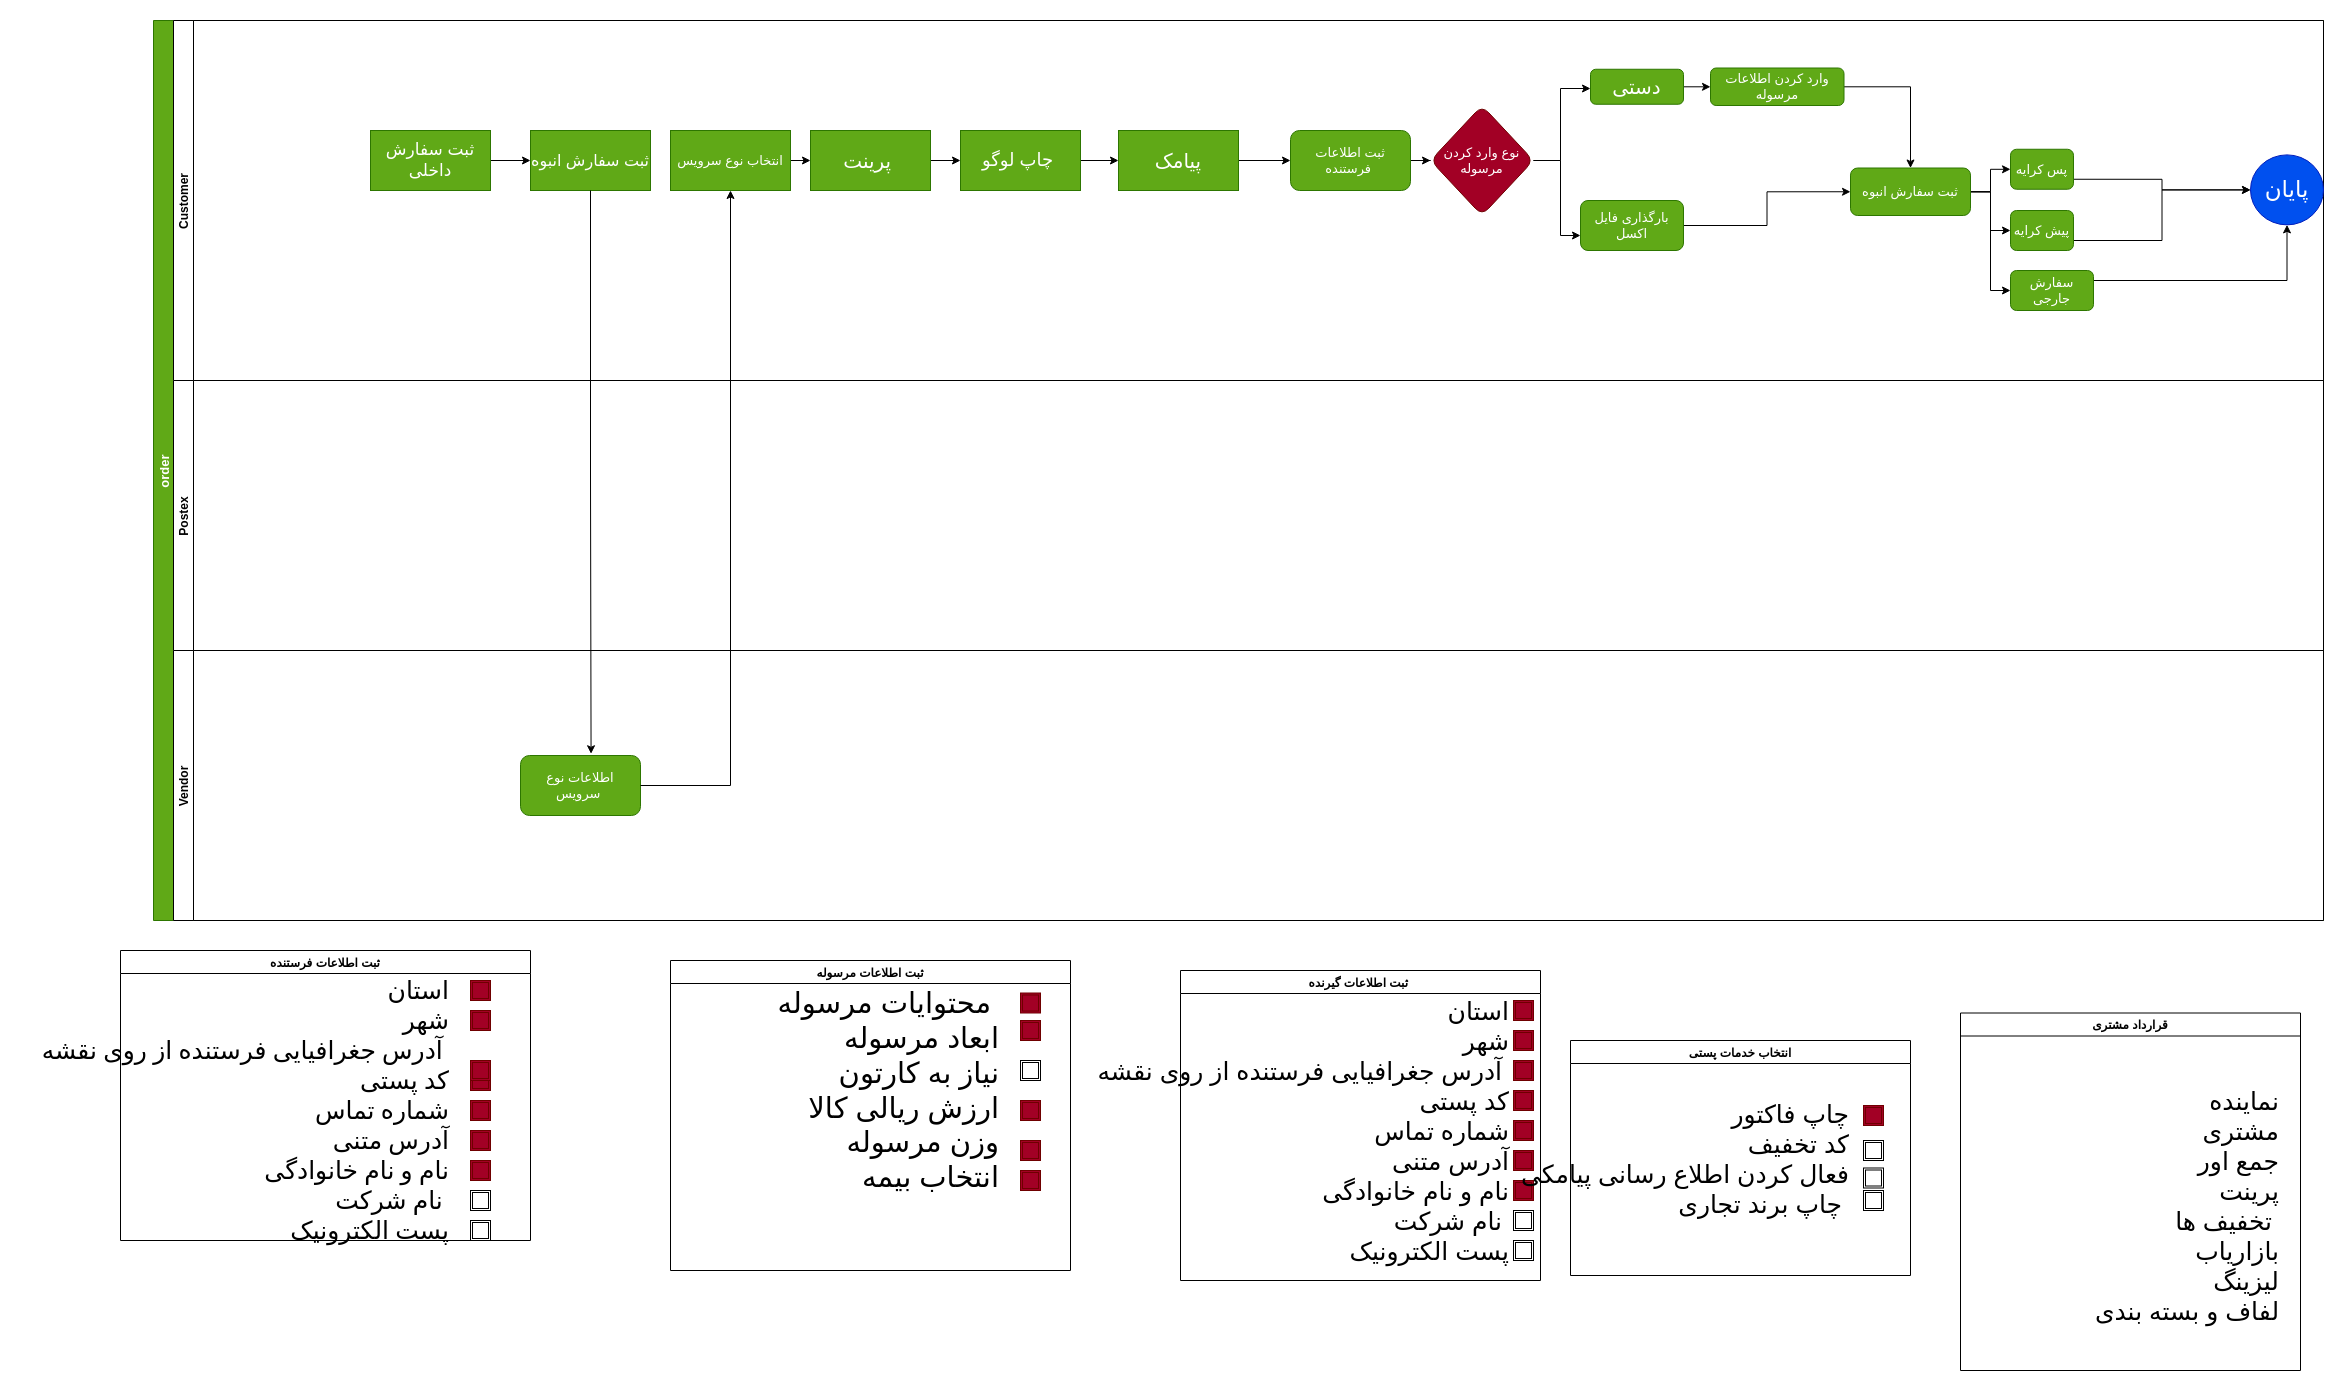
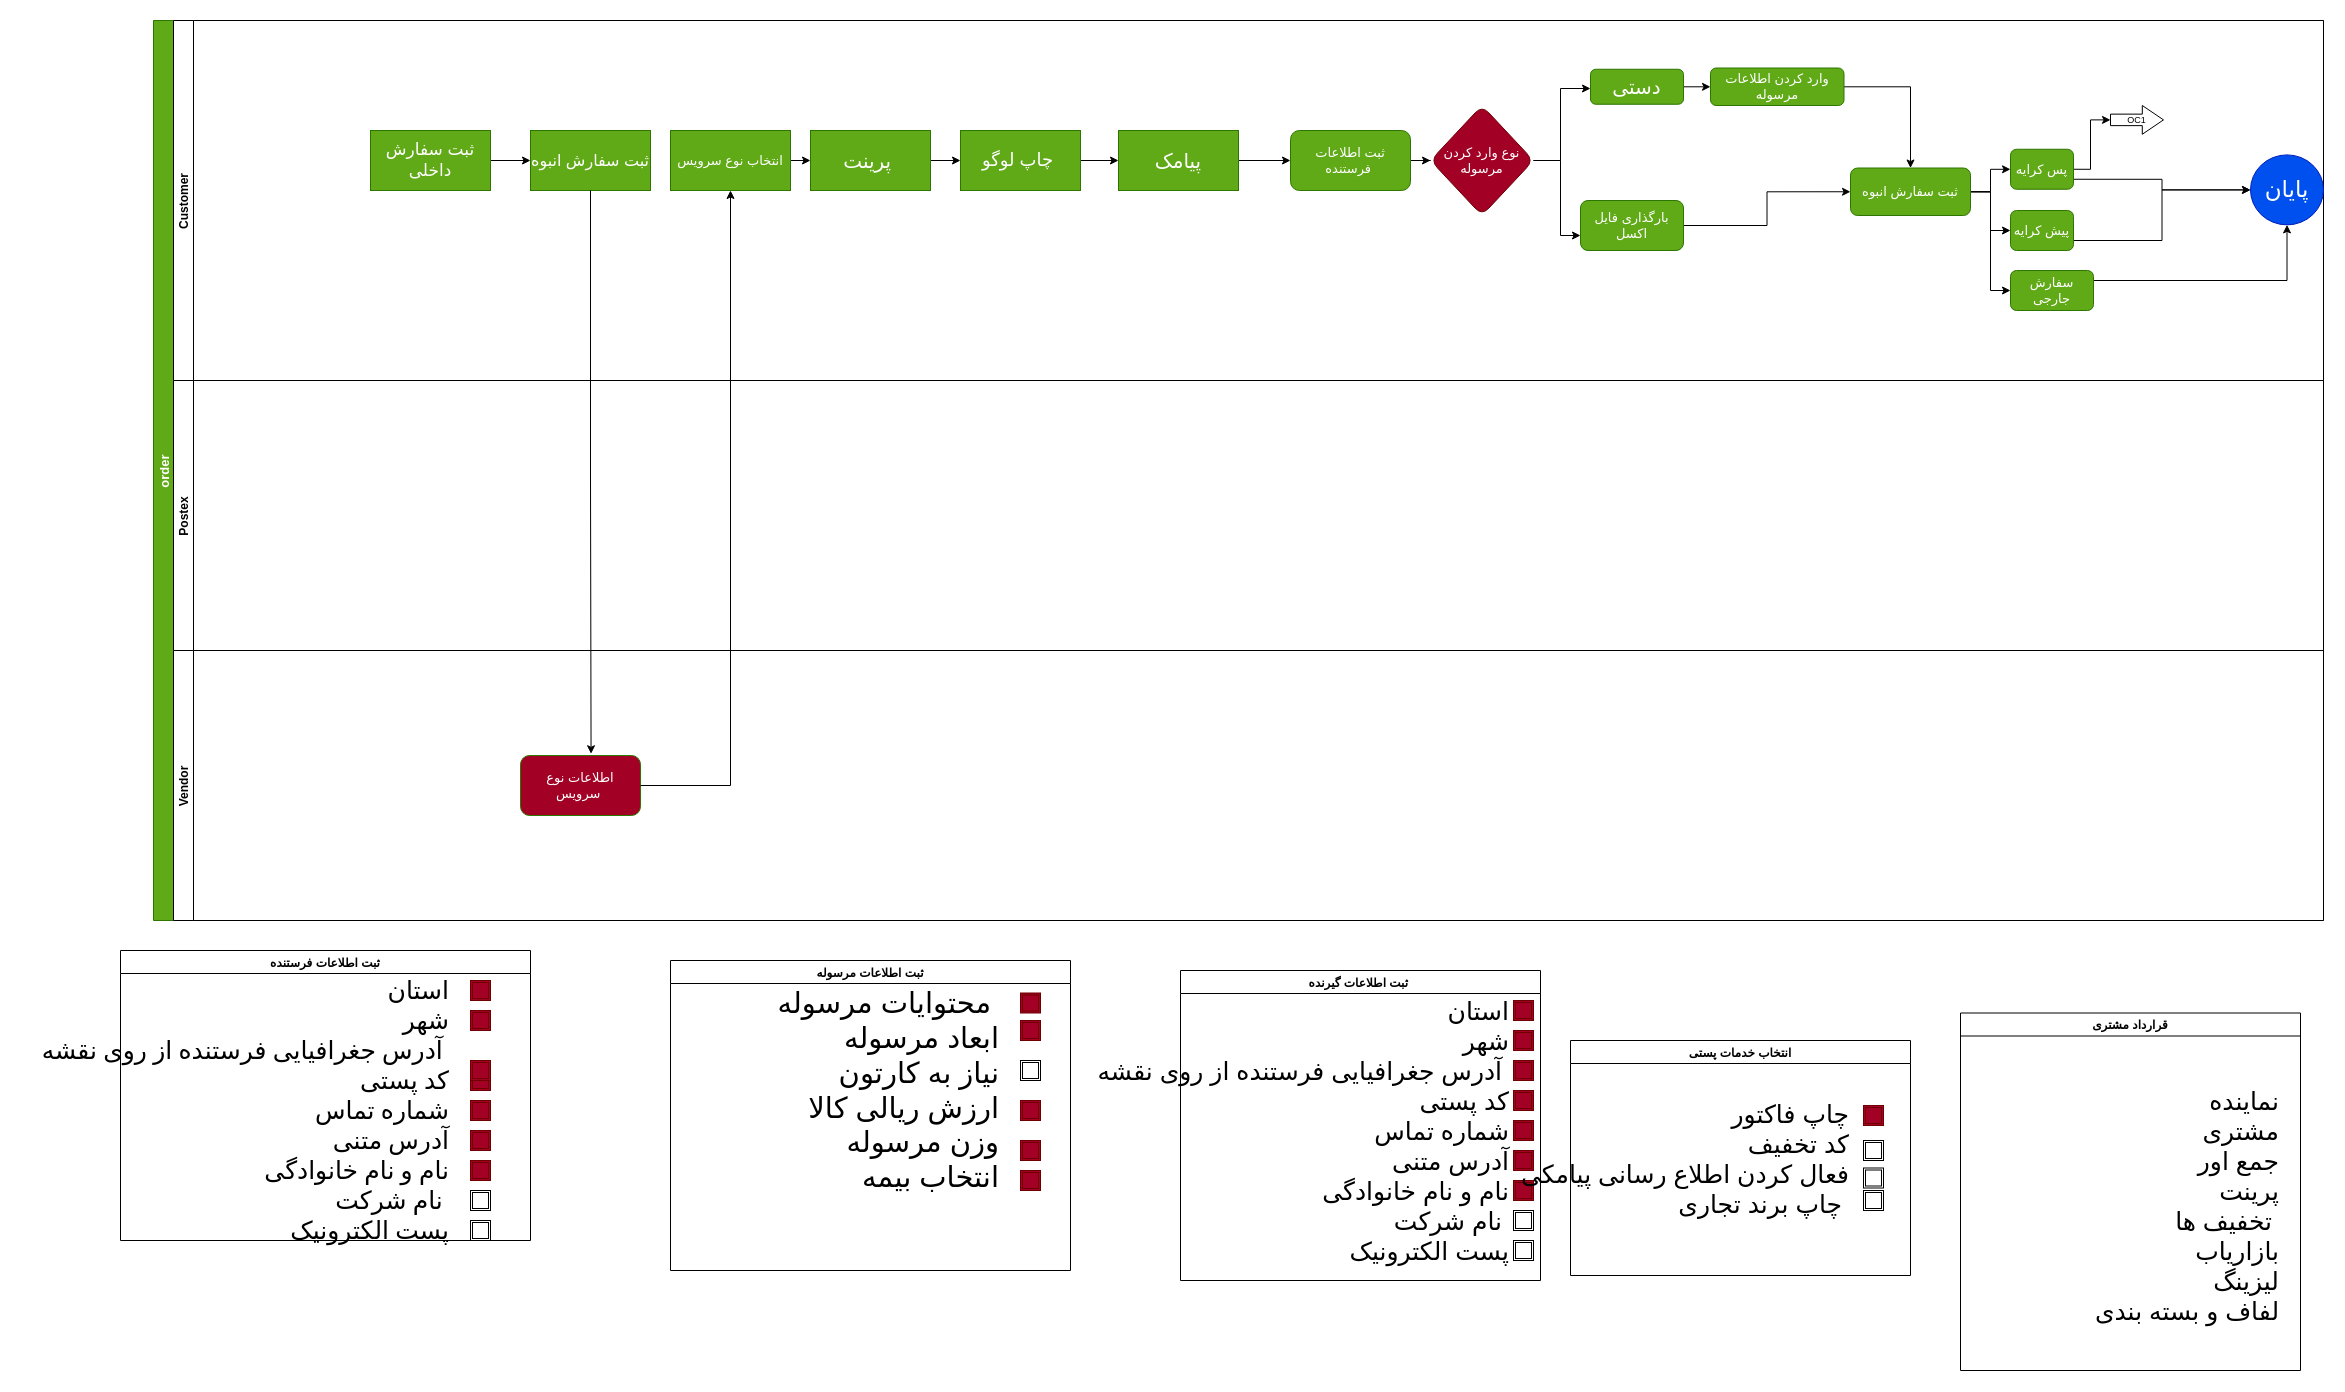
none -> (2137, 120)
none -> (2091, 147)
(581, 786) -> (581, 786)
